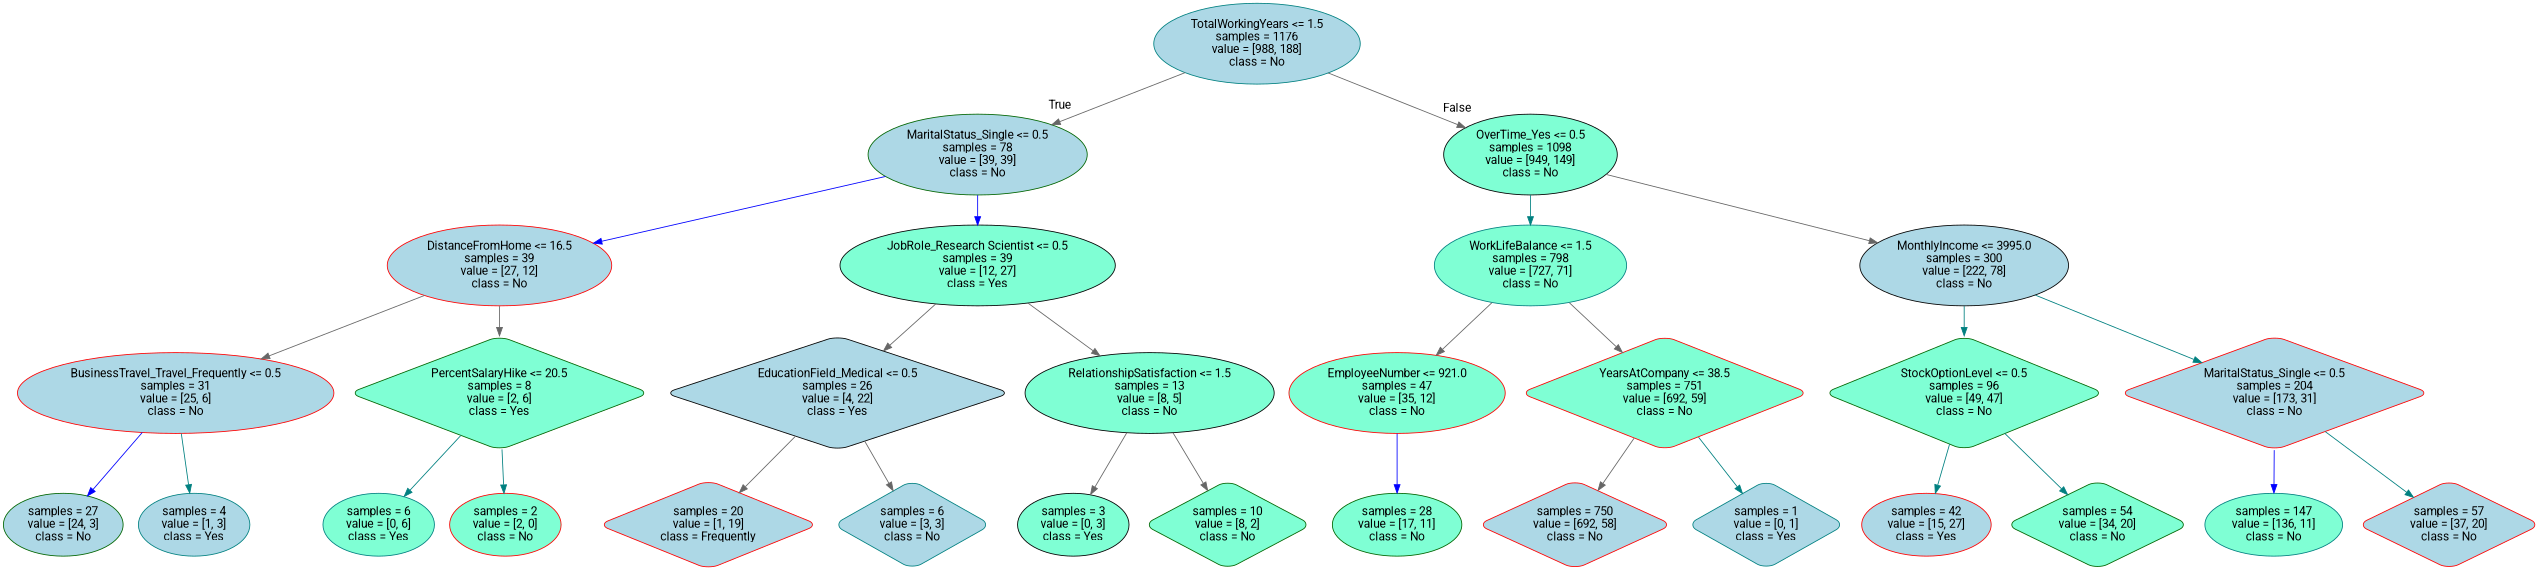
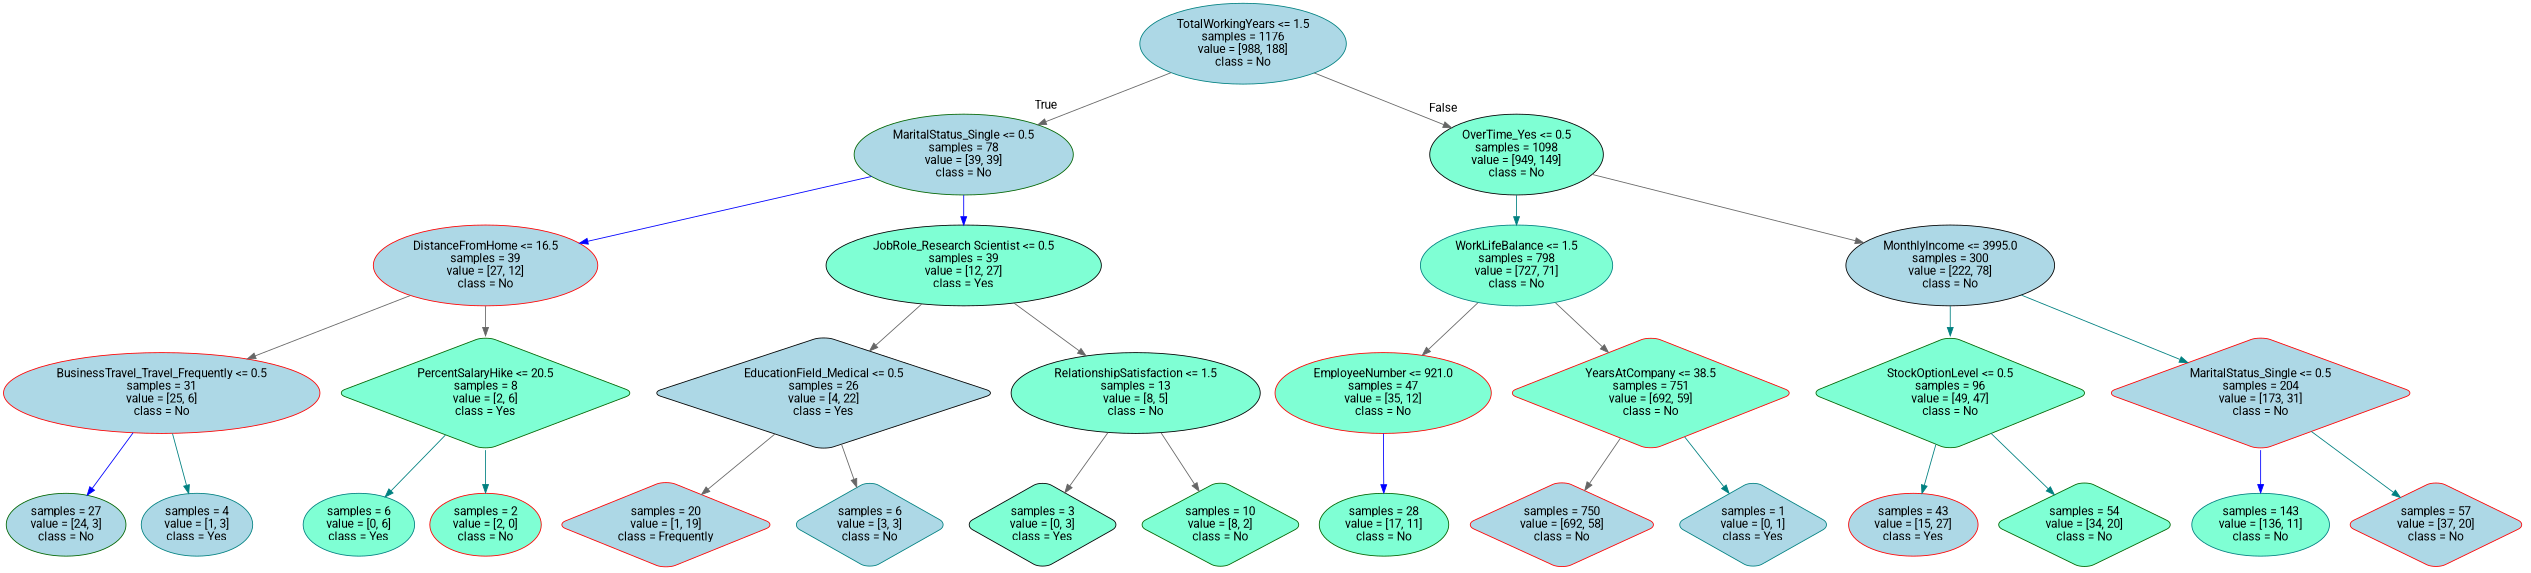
(1073, 525) -> (1043, 525)
(1926, 525) -> (1913, 525)
(2274, 525) -> (2261, 525)
